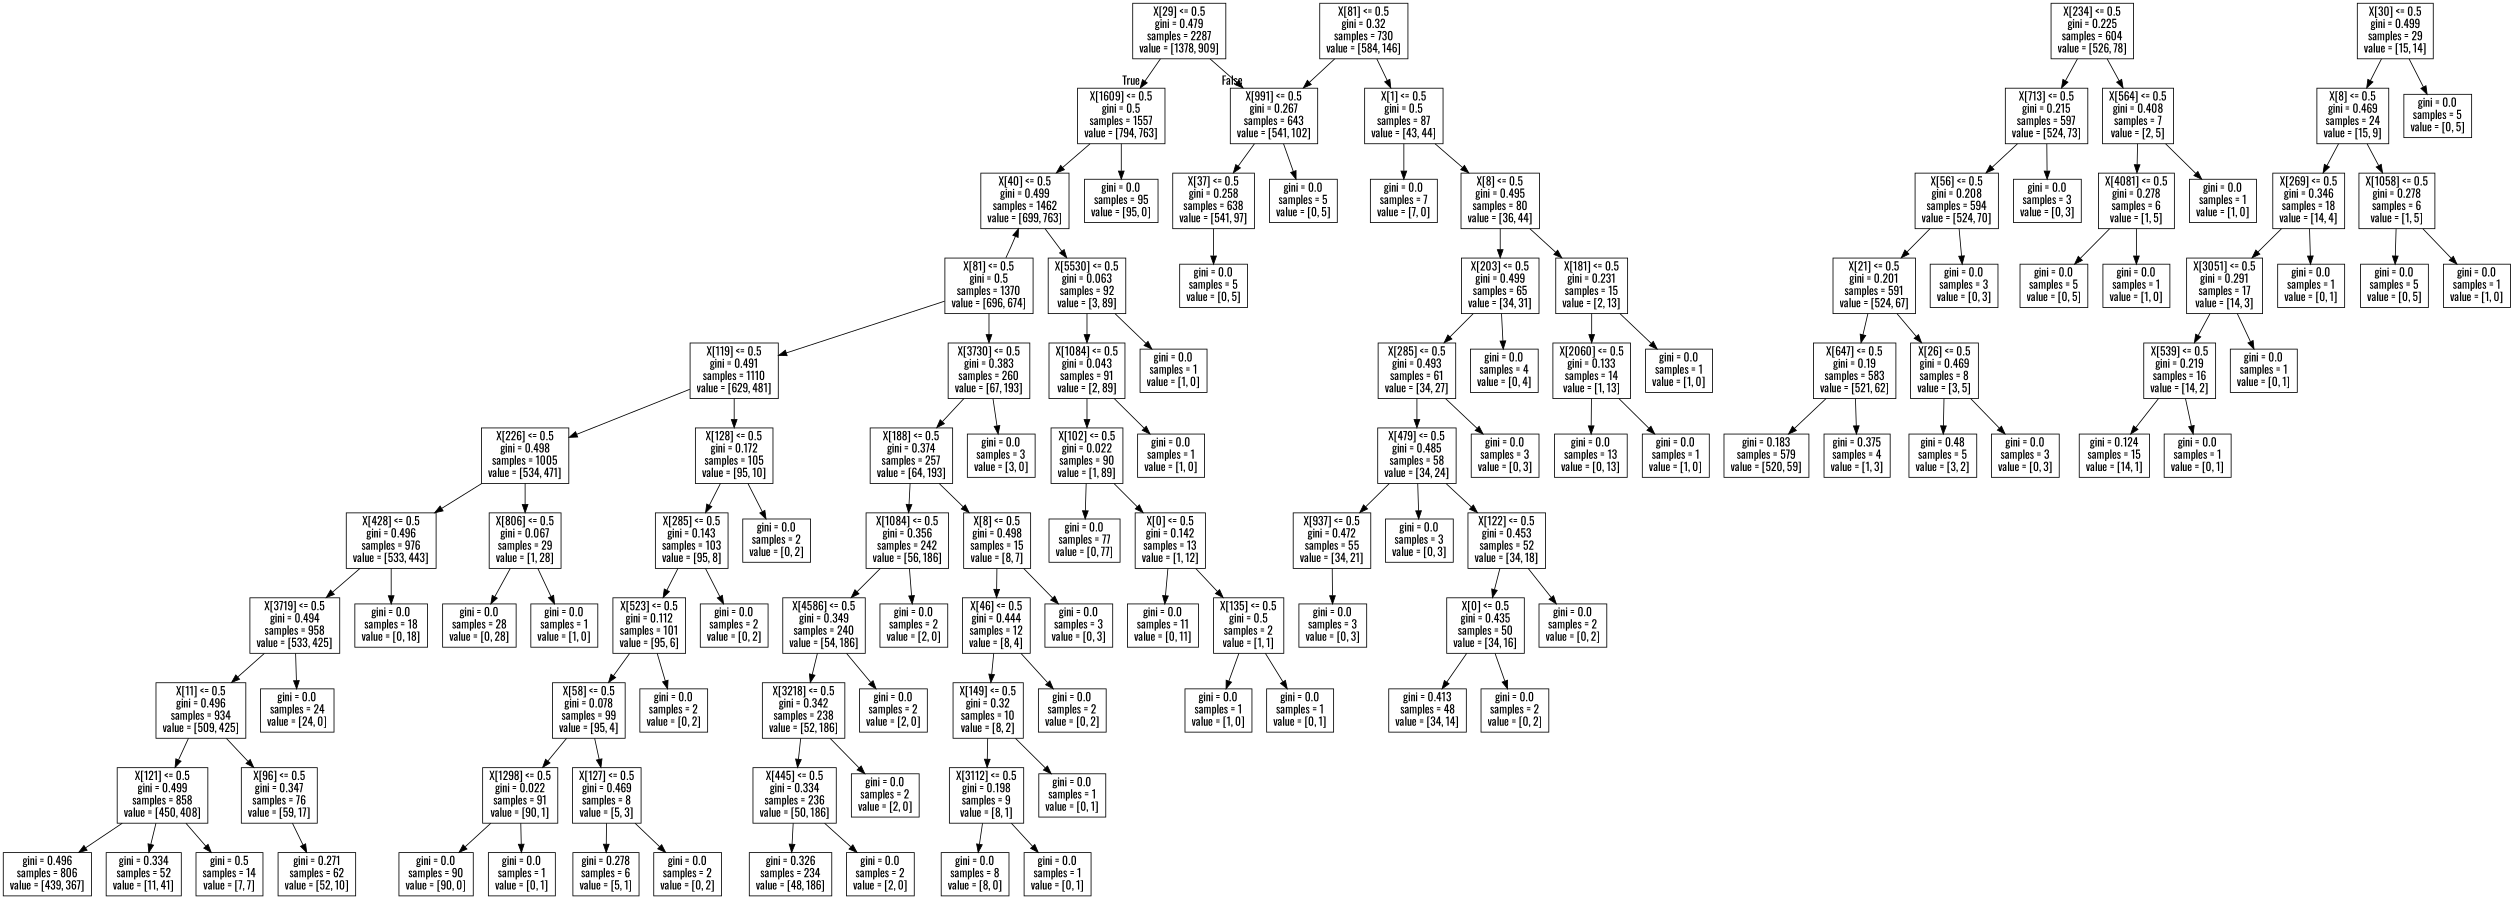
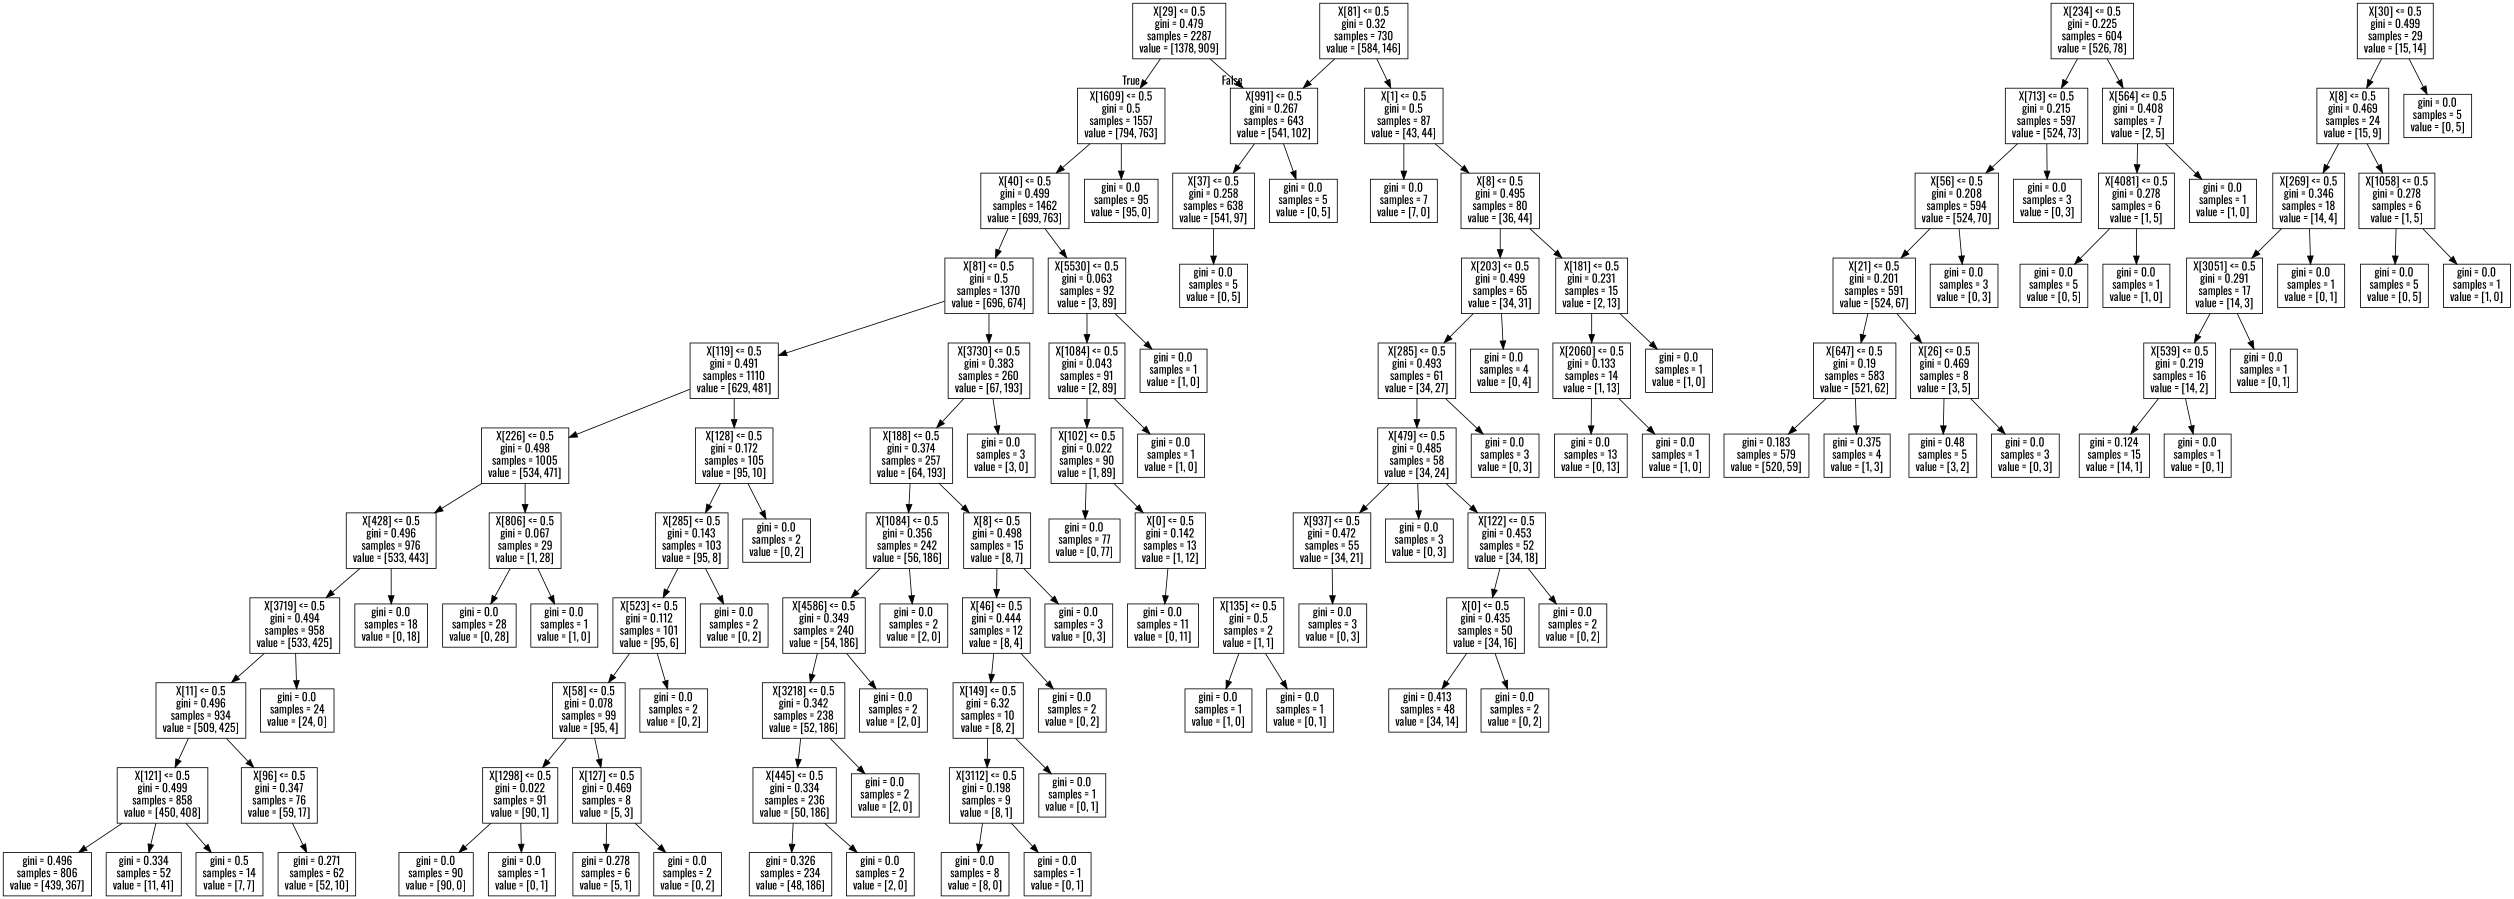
(1011, 247) -> (1003, 239)
(1207, 580) -> none
(988, 710) -> (988, 710)
